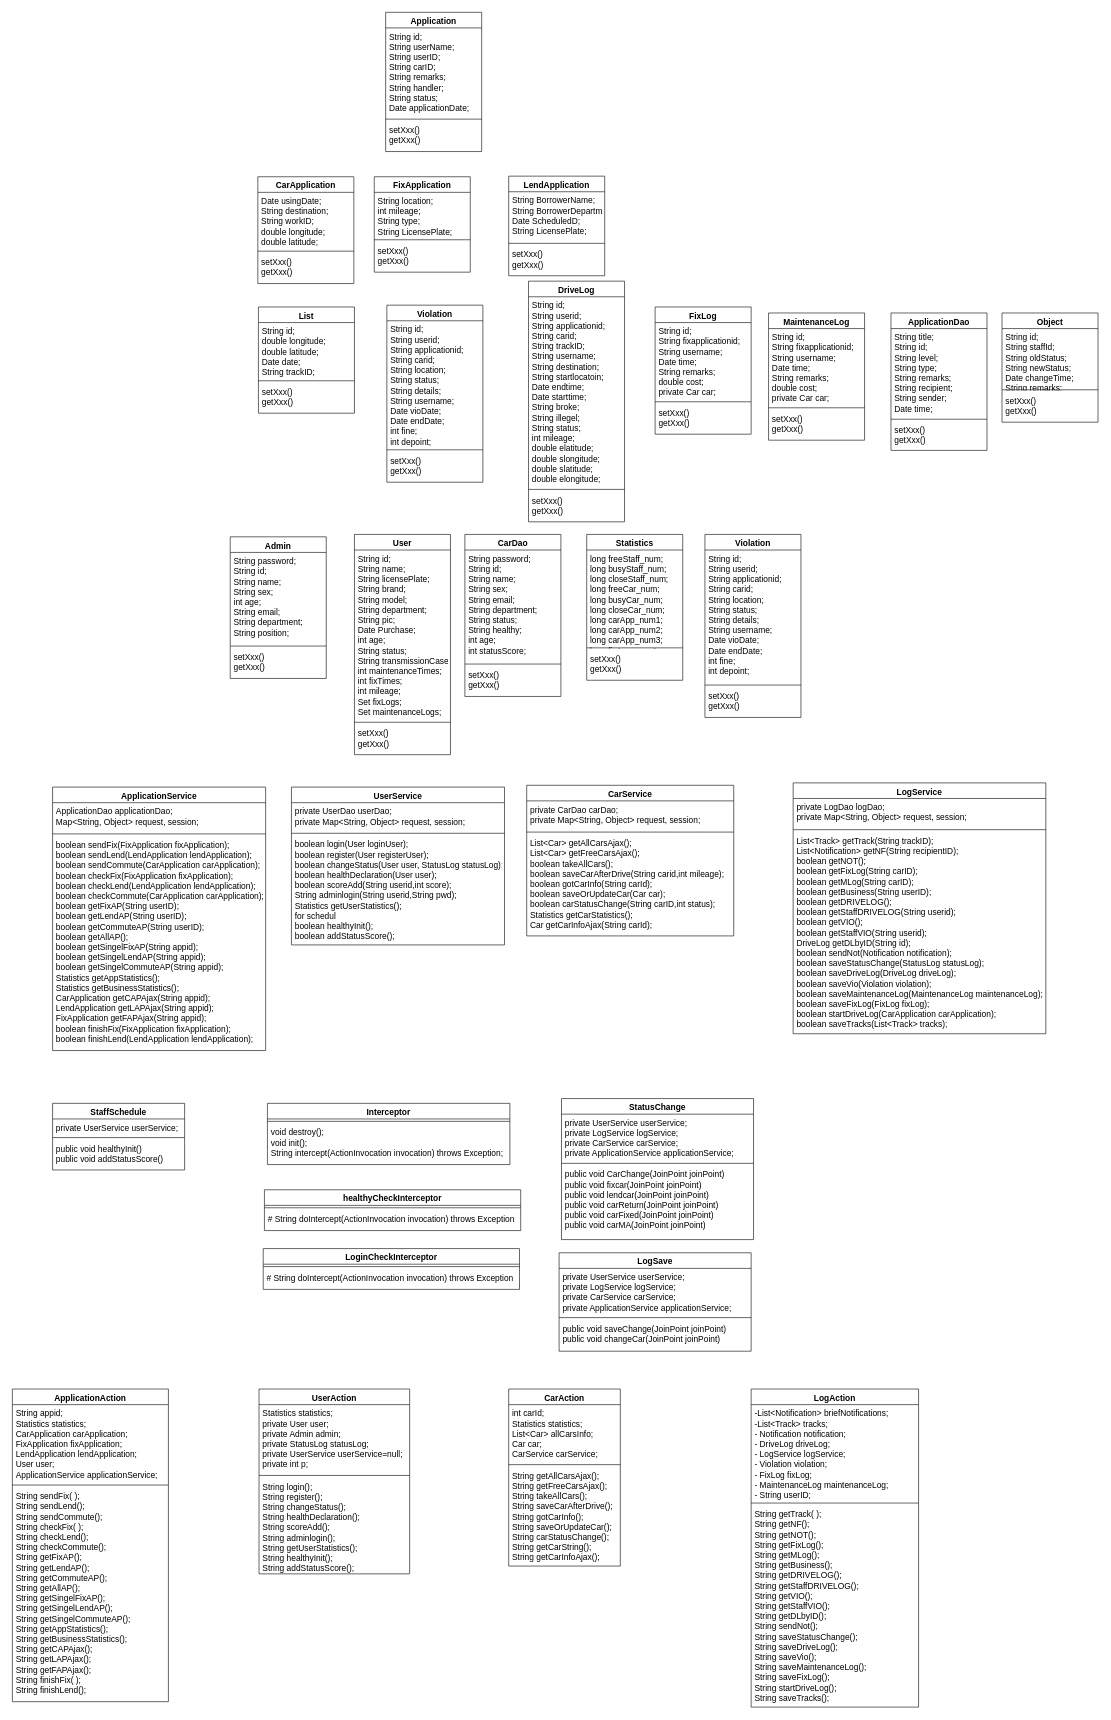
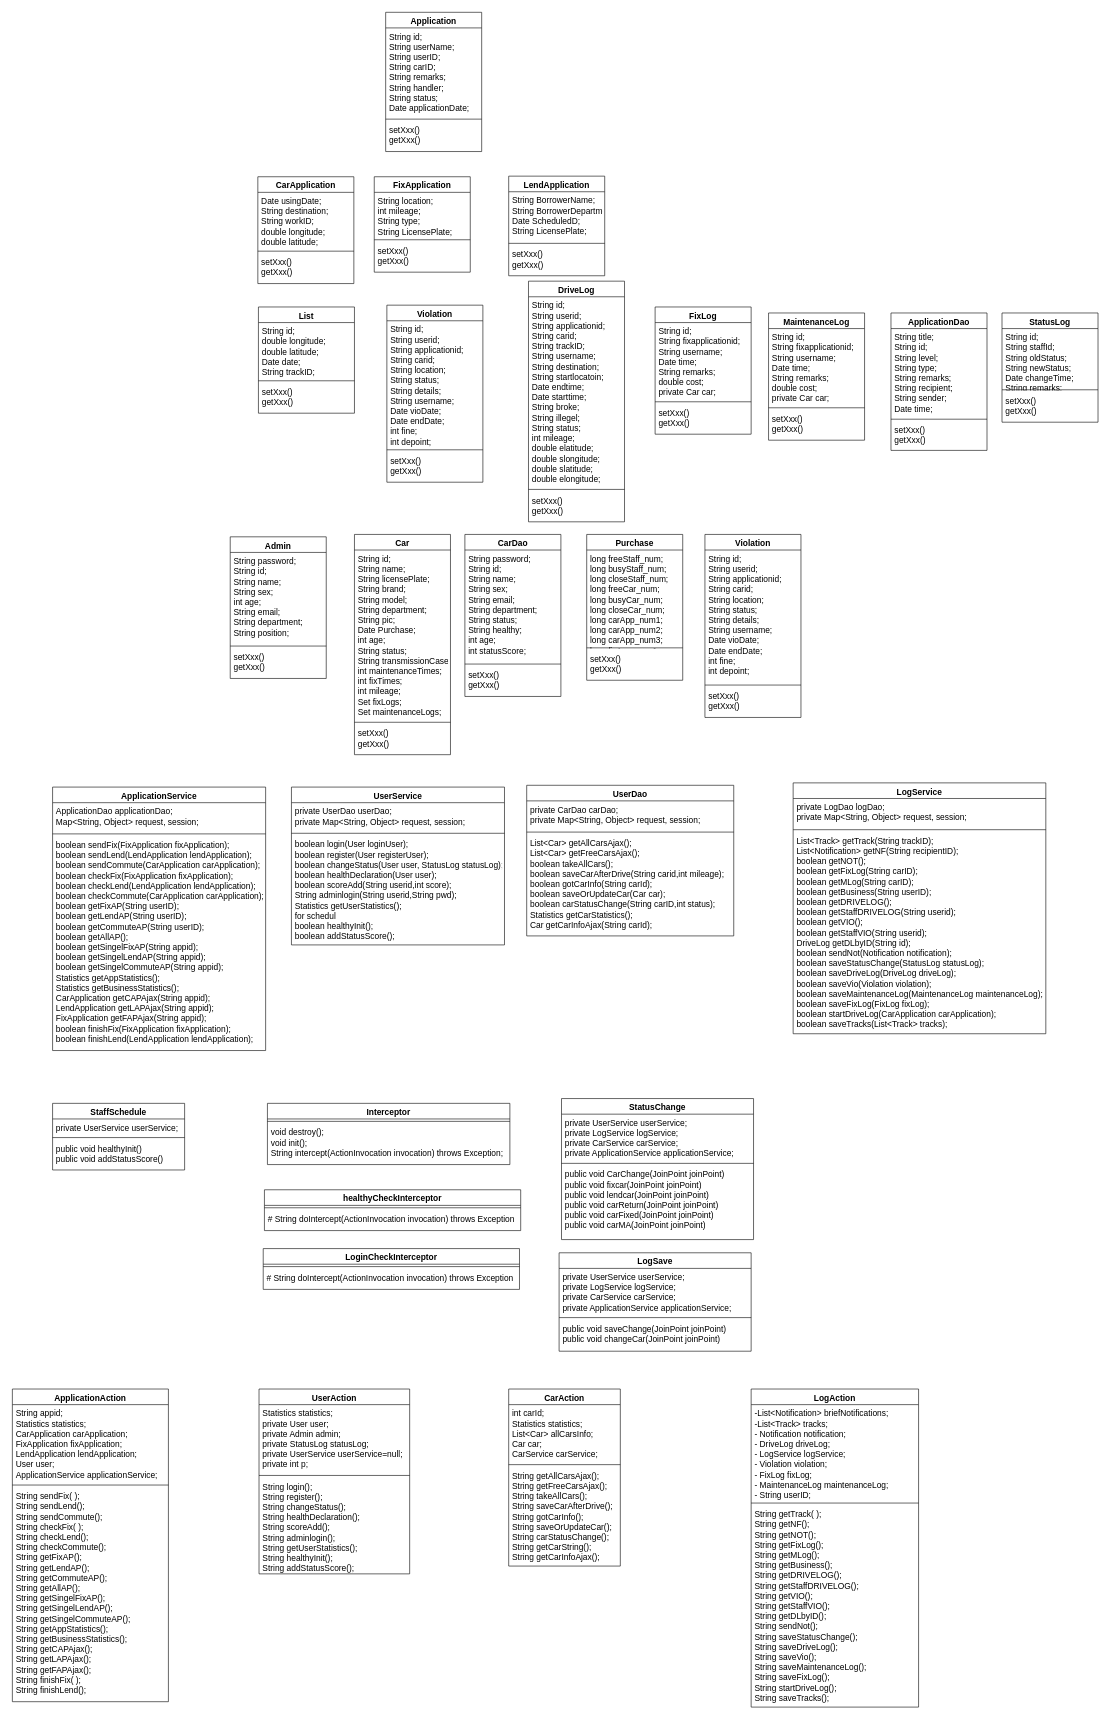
(1049, 322) -> (1049, 322)
(402, 543) -> (402, 543)
(634, 543) -> (634, 543)
(630, 794) -> (630, 794)
